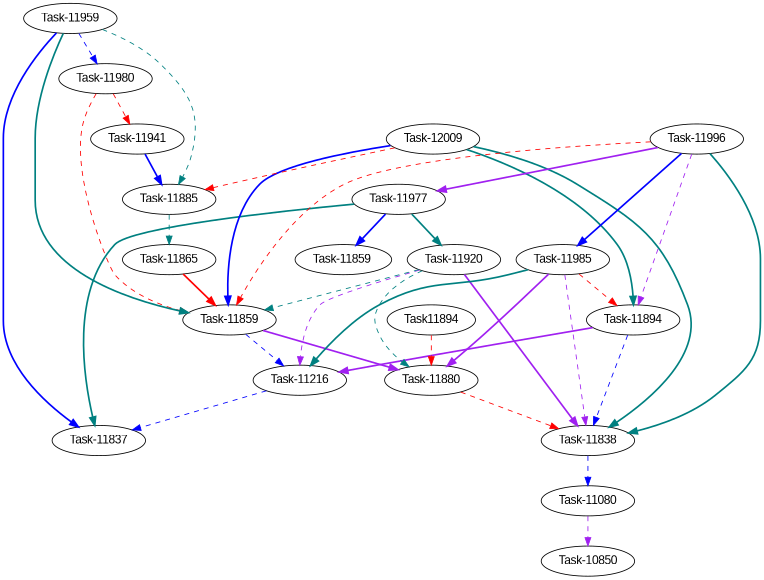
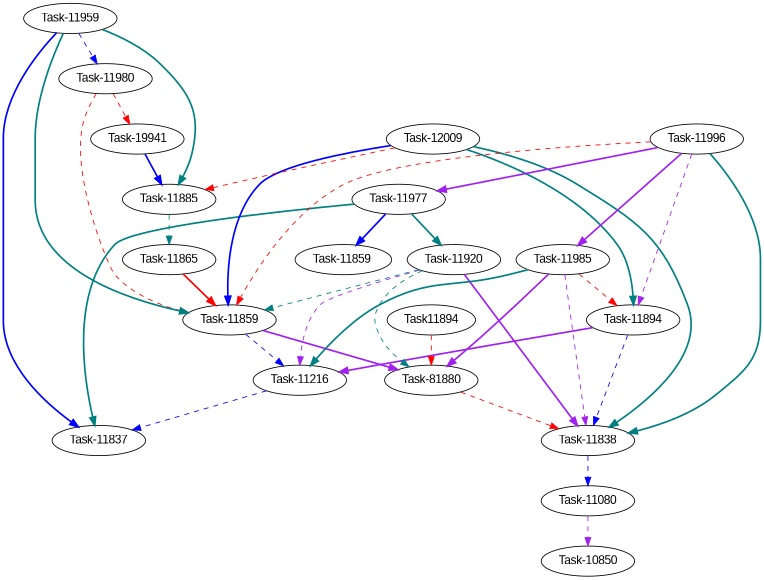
(180, 86) -> (180, 86)
(137, 139) -> (137, 139)
(633, 197) -> (633, 197)
(431, 380) -> (431, 380)
